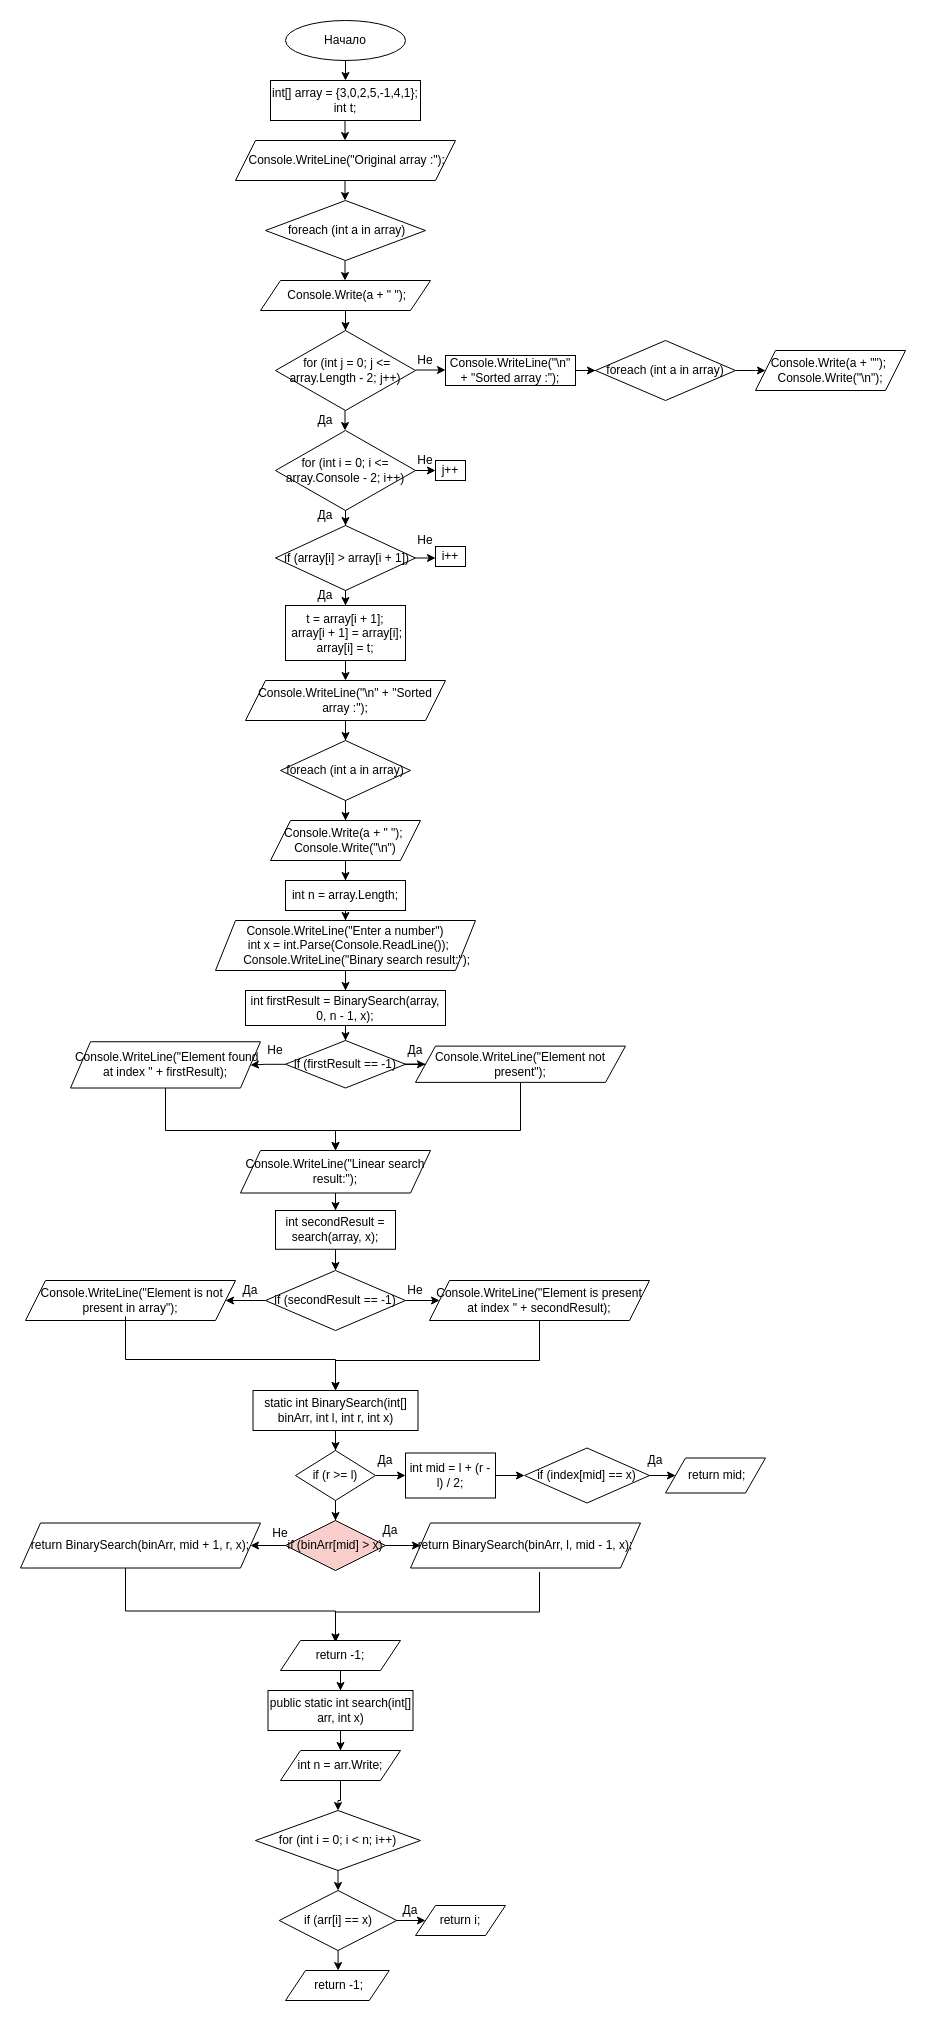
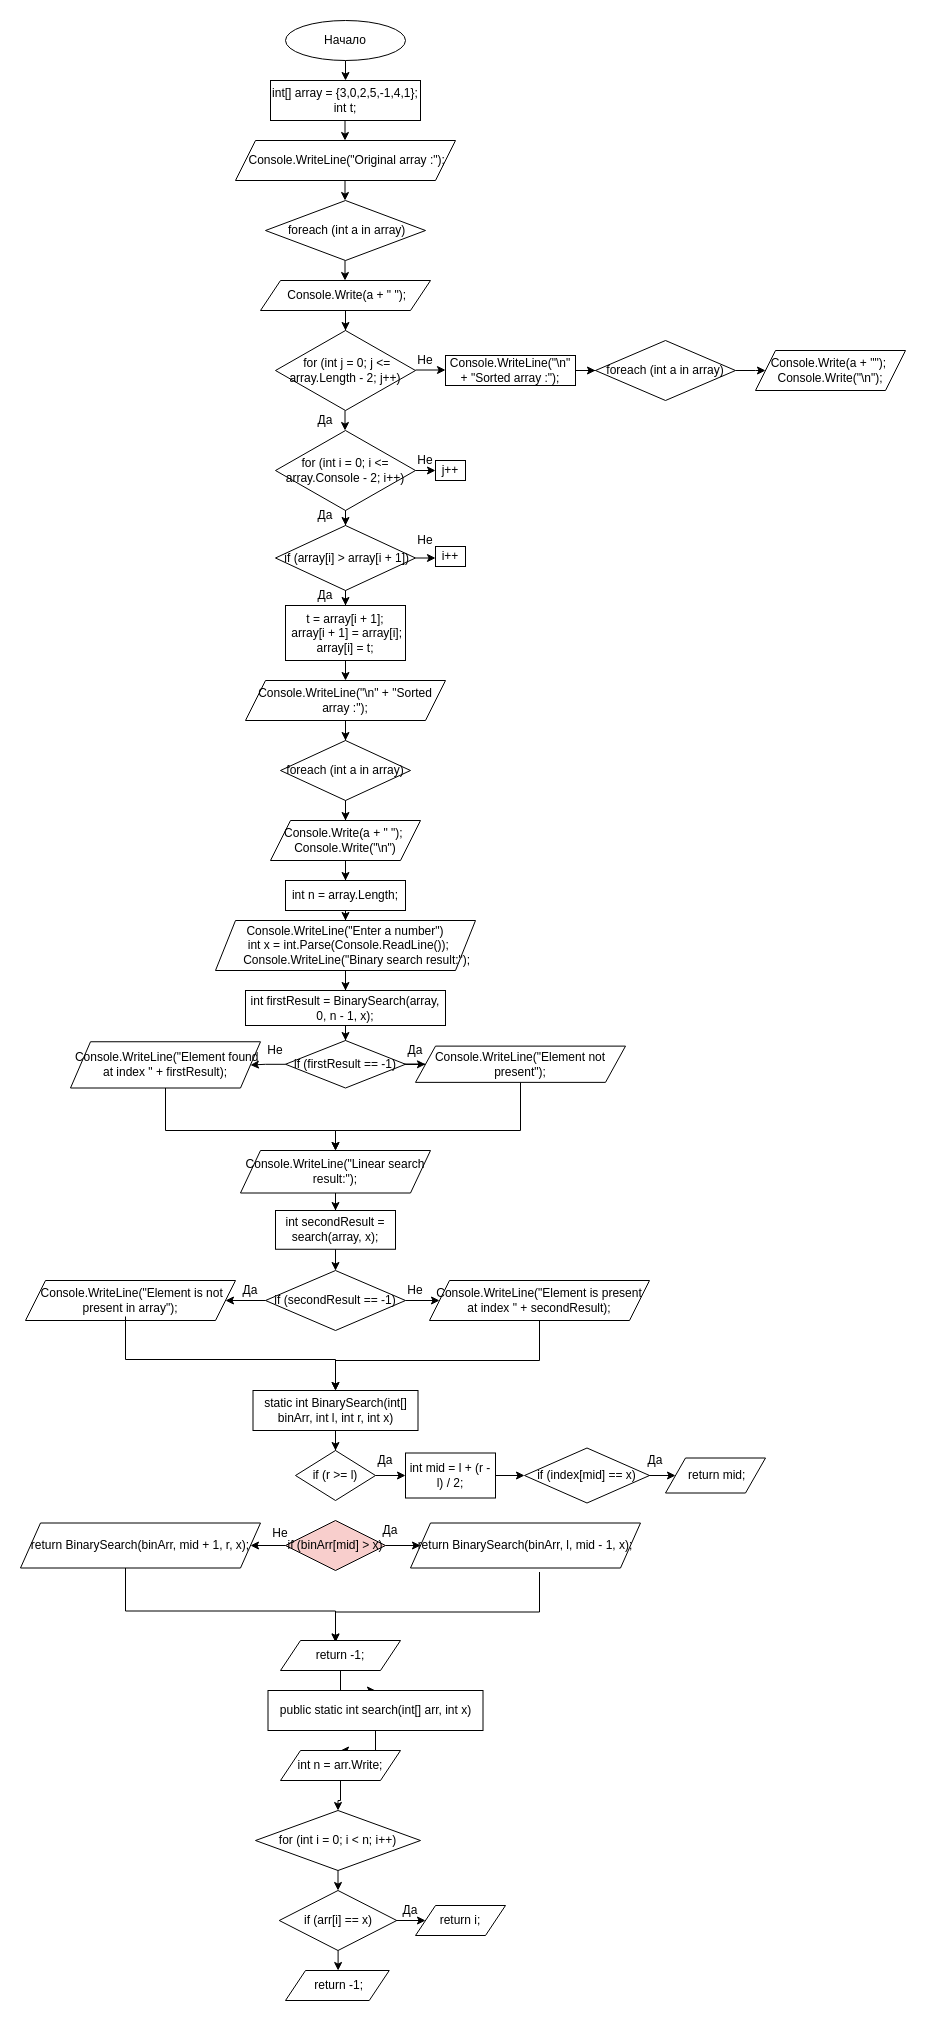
(336, 1515) -> none
(341, 1711) -> (376, 1711)
